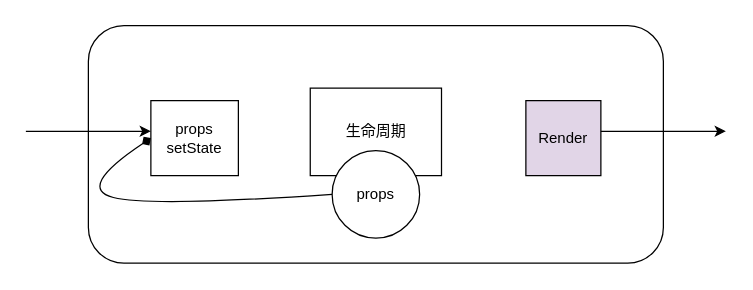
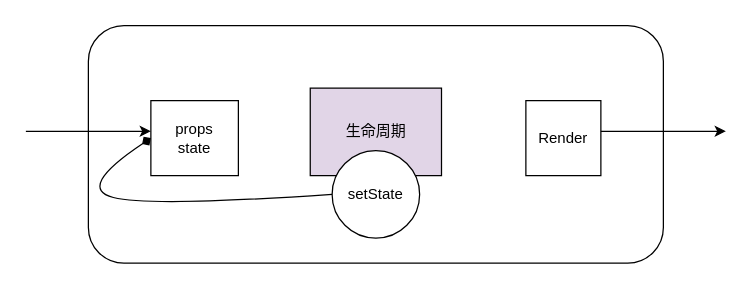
(376, 132) -> (376, 132)
(194, 138) -> (194, 138)
(563, 138) -> (563, 138)
(376, 194) -> (376, 194)
